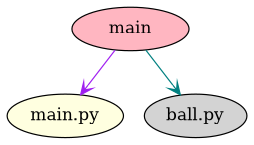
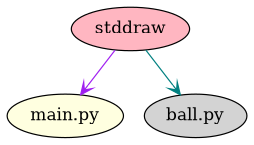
(130, 29) -> (130, 29)
